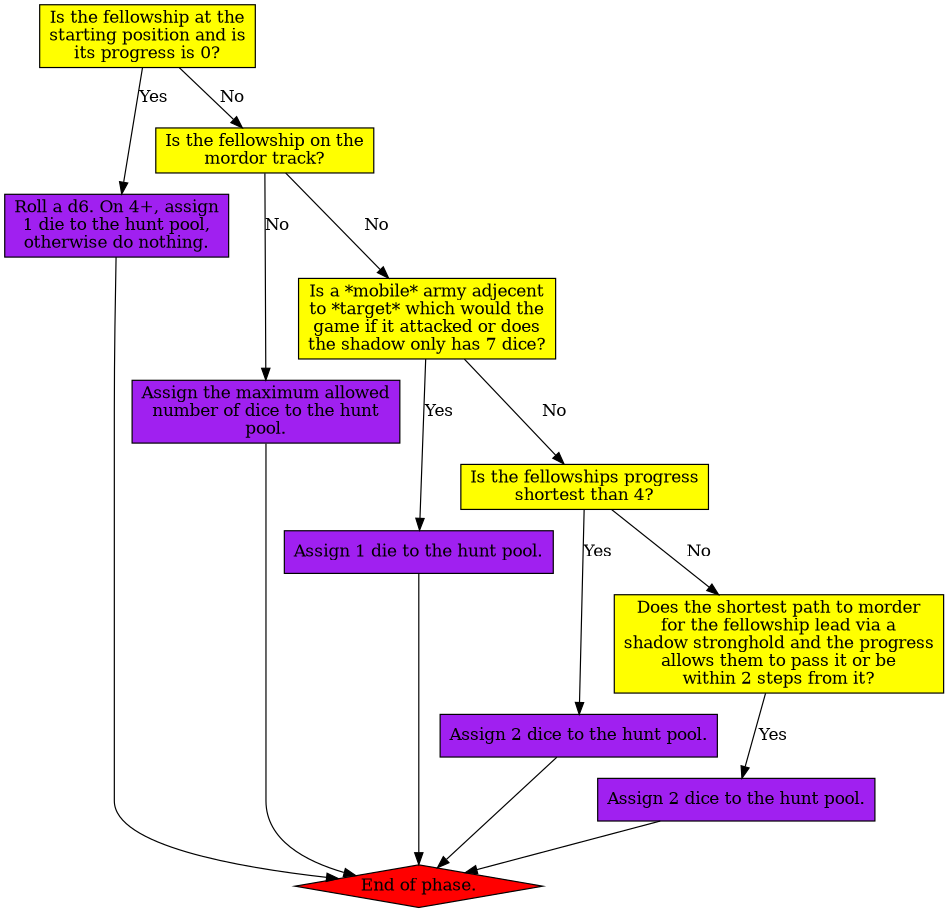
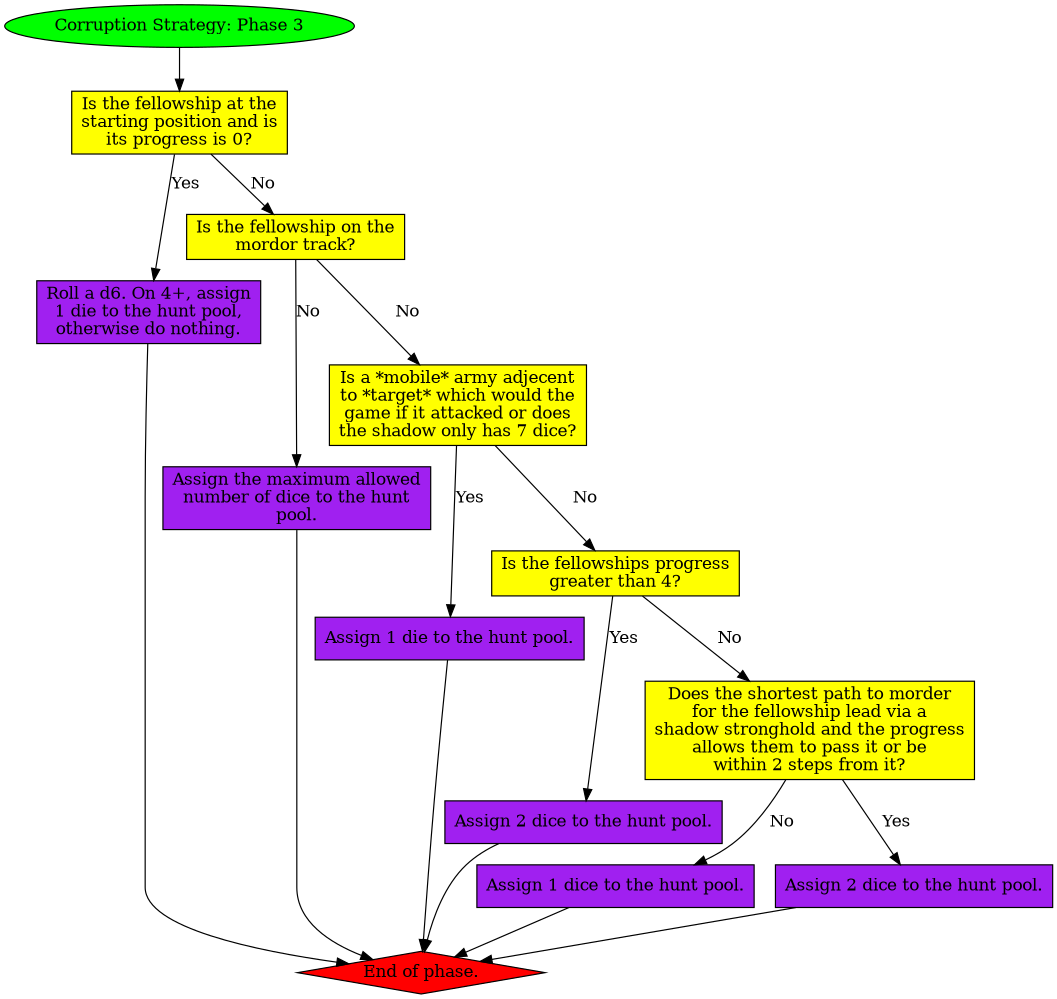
none -> (180, 26)
(585, 487) -> (616, 573)
none -> (616, 886)
